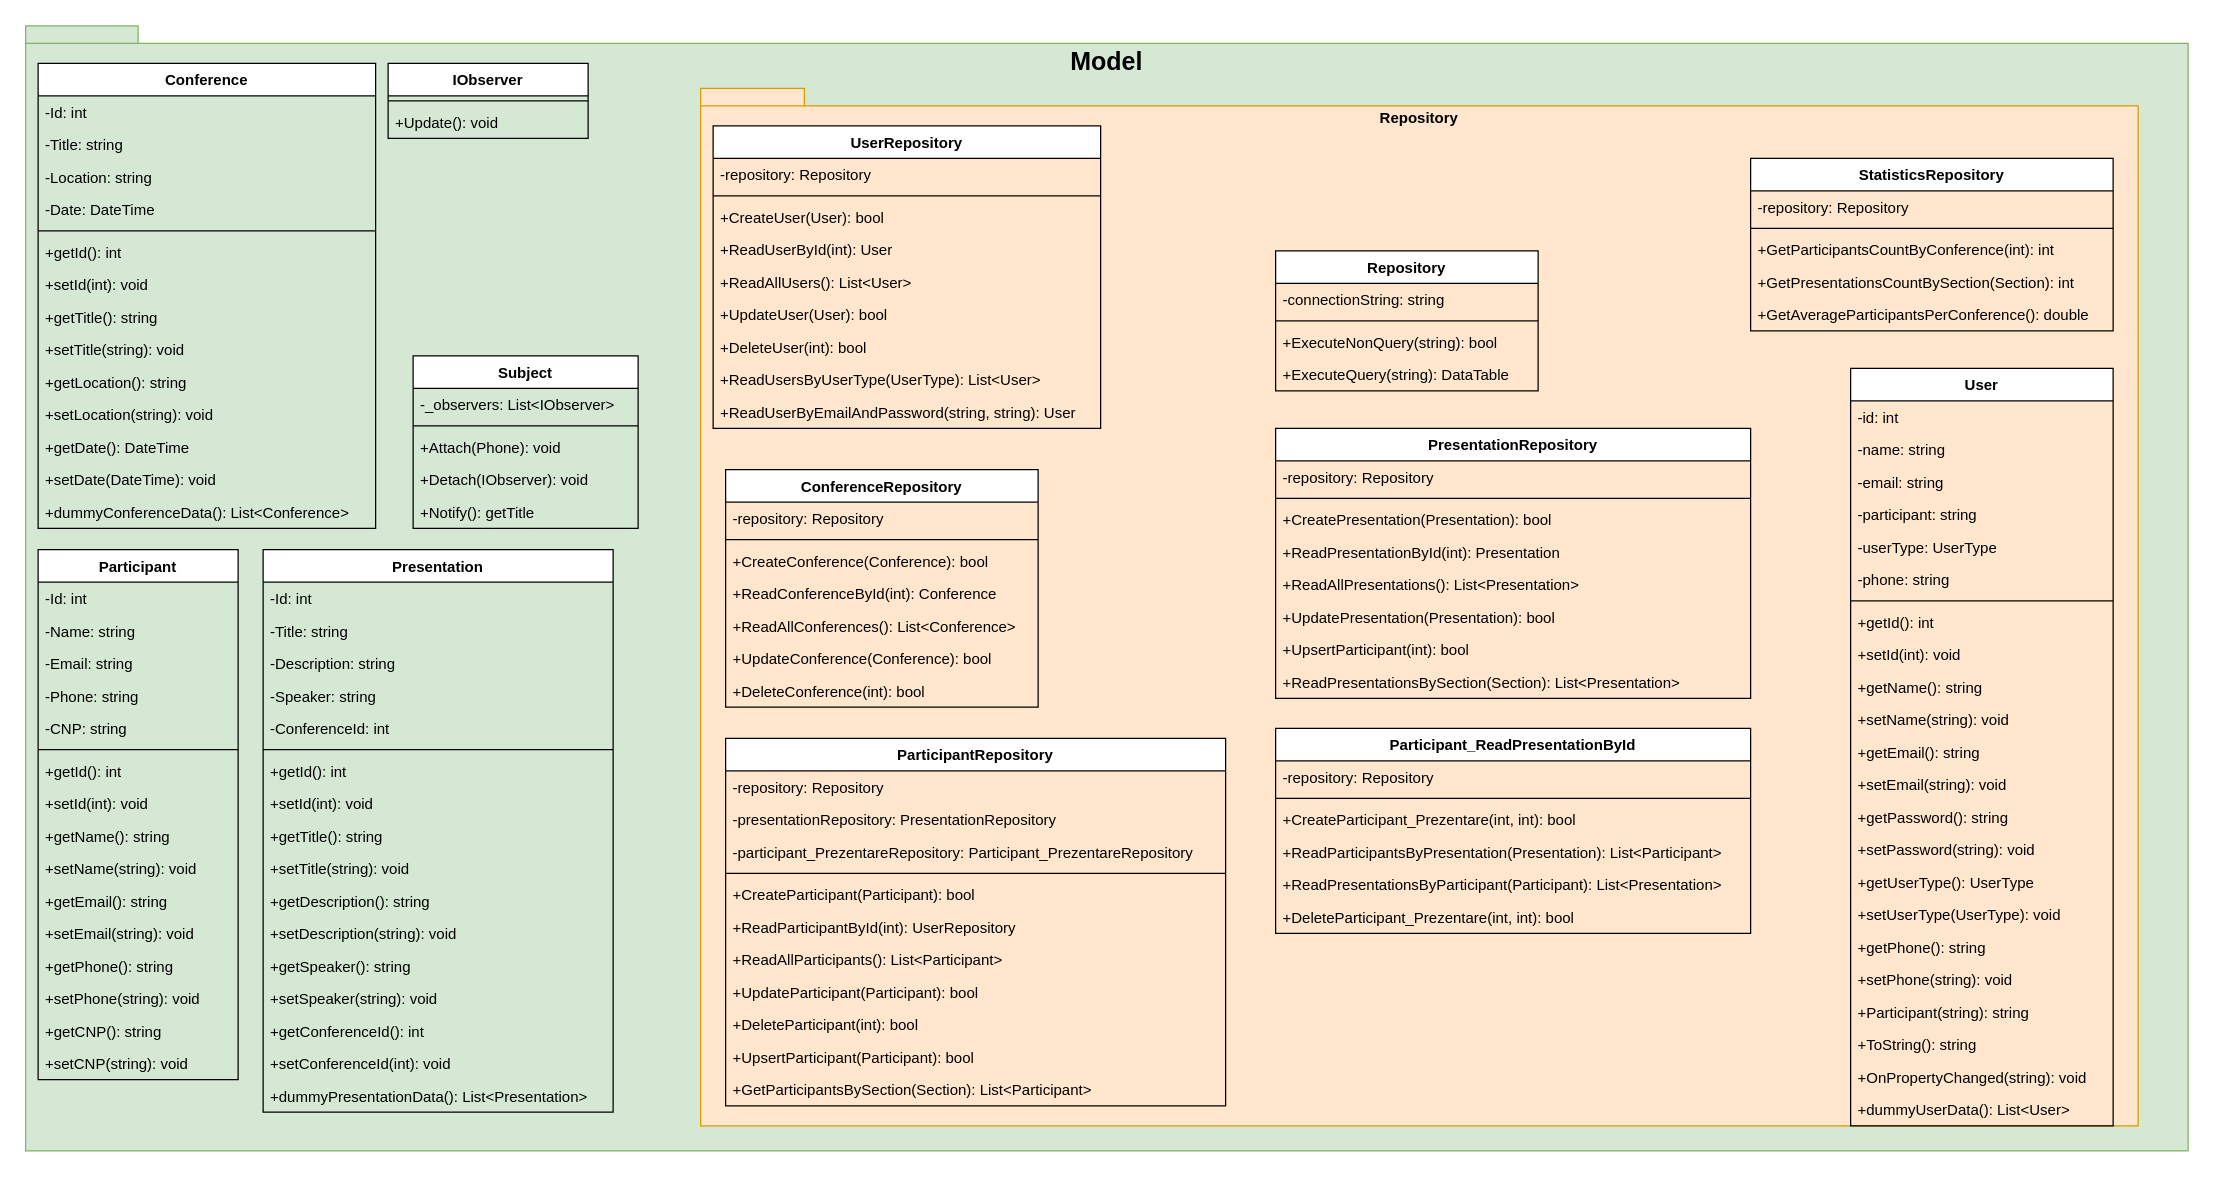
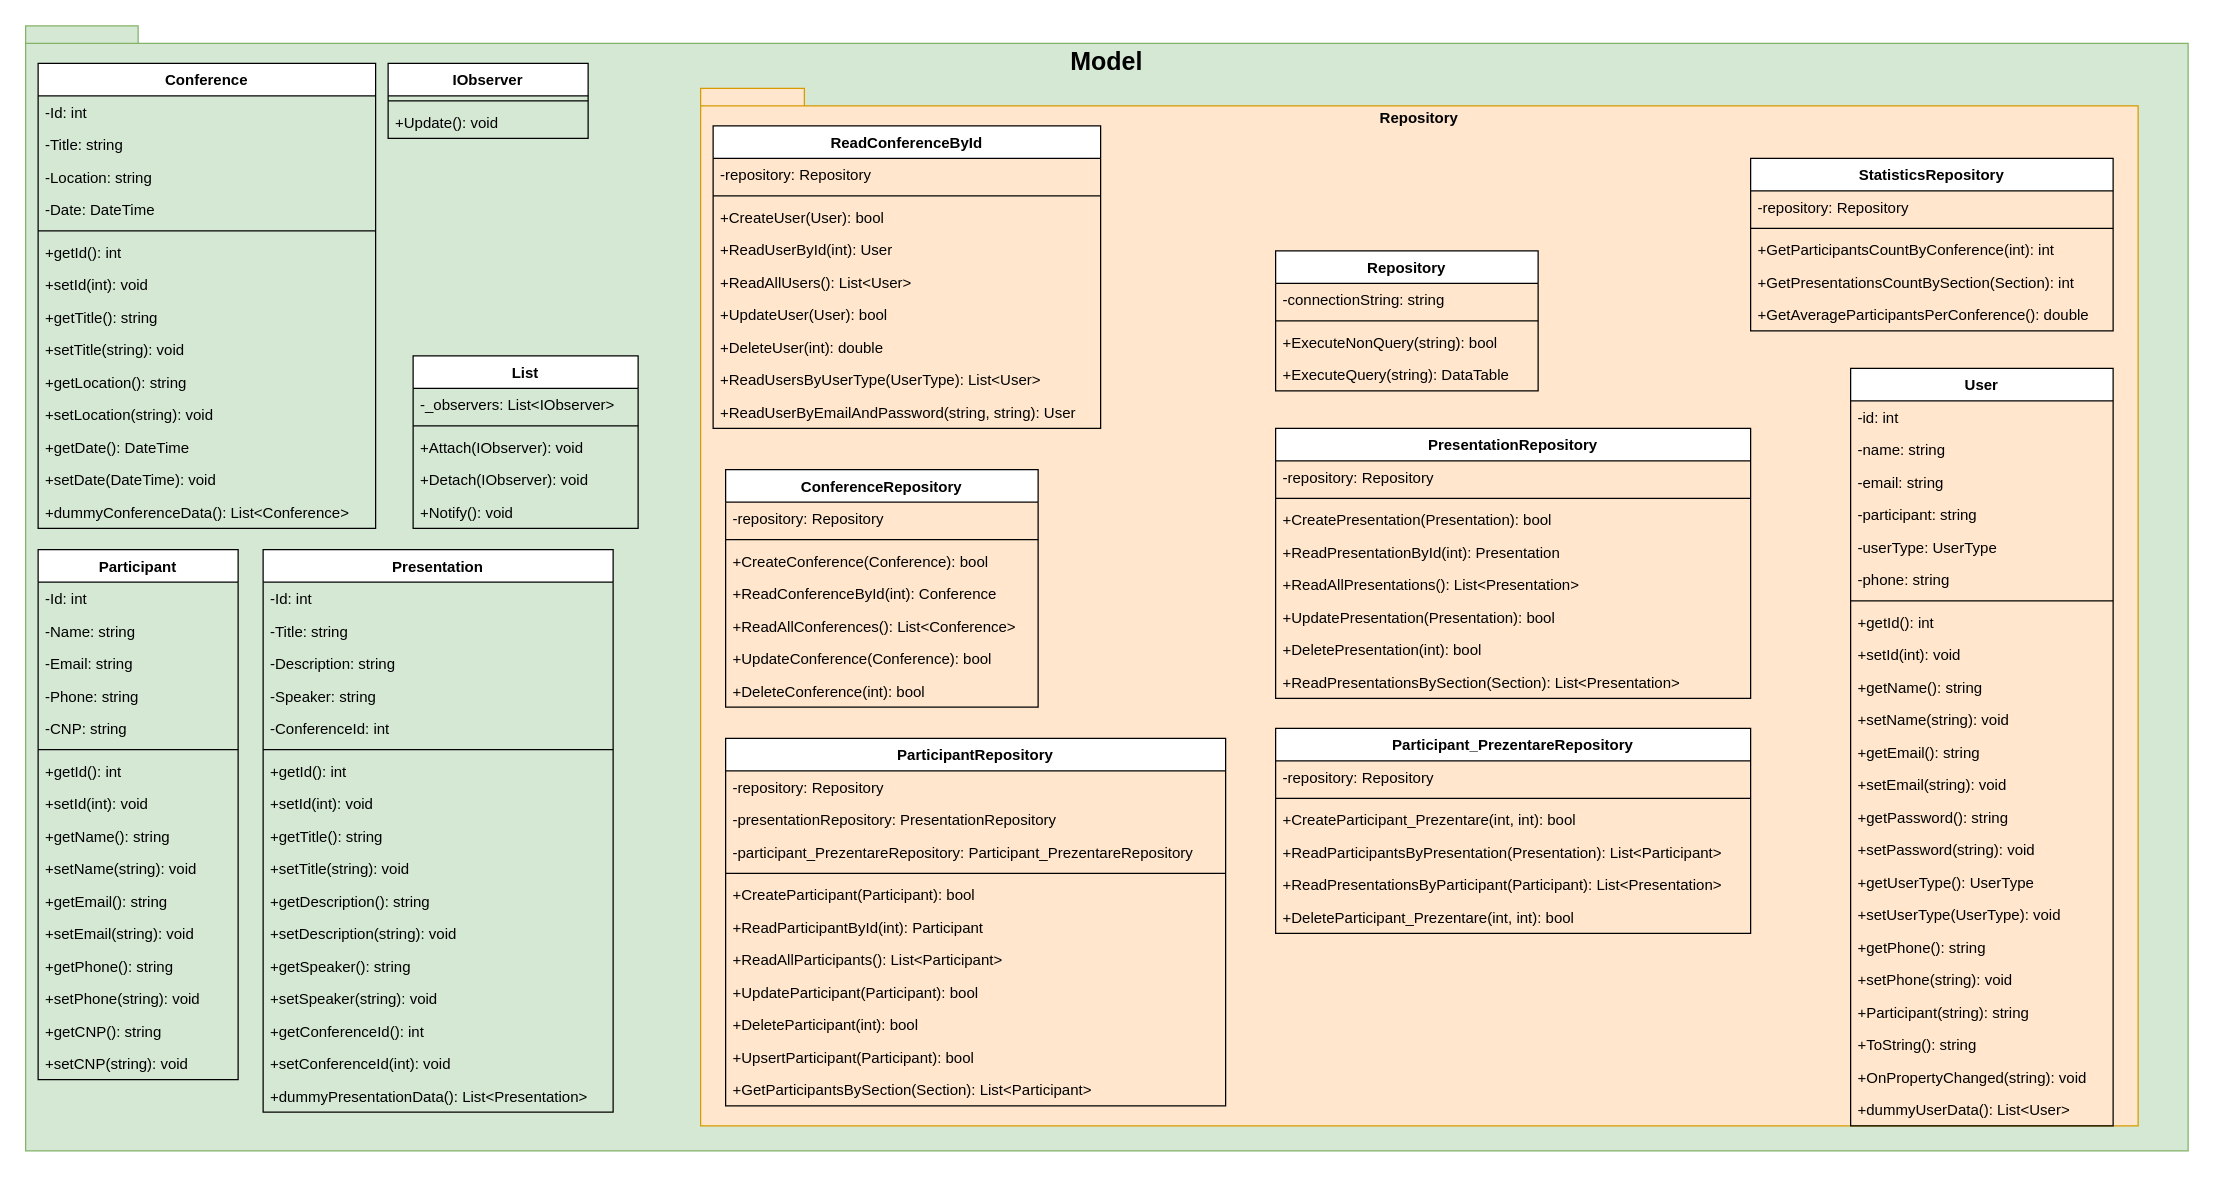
(906, 143) -> (906, 143)
(803, 348) -> (811, 348)
(525, 373) -> (525, 373)
(498, 448) -> (515, 448)
(490, 513) -> (475, 513)
(1393, 650) -> (1397, 650)
(1513, 745) -> (1513, 745)
(893, 928) -> (878, 928)
